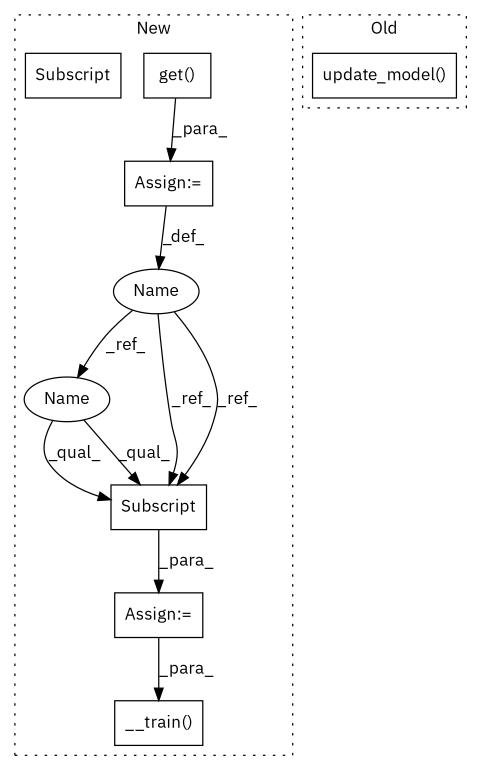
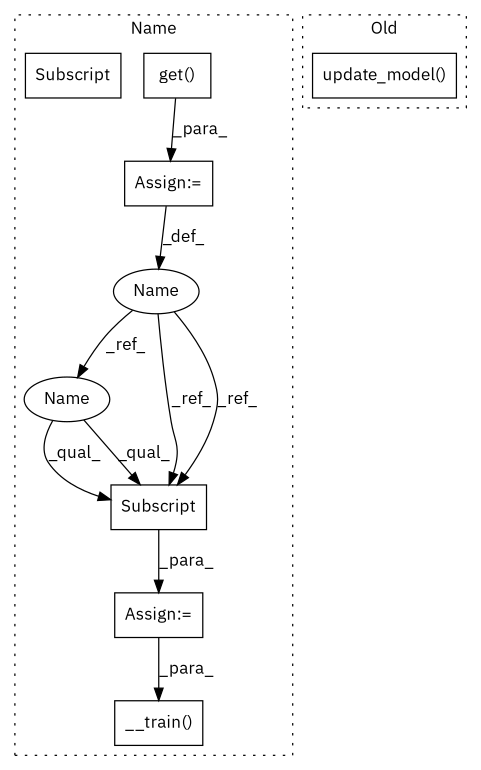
(154, 29) -> (154, 29)
